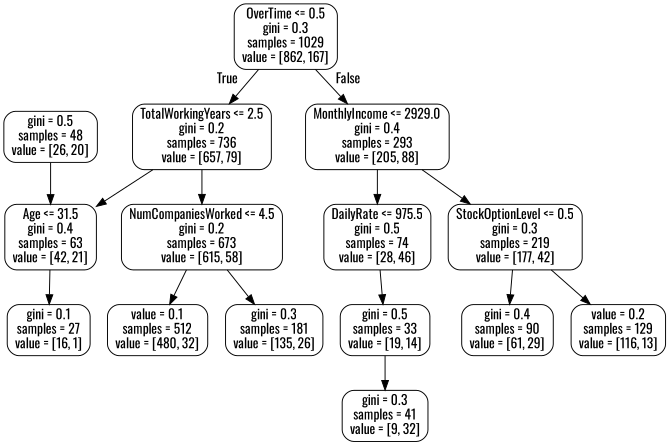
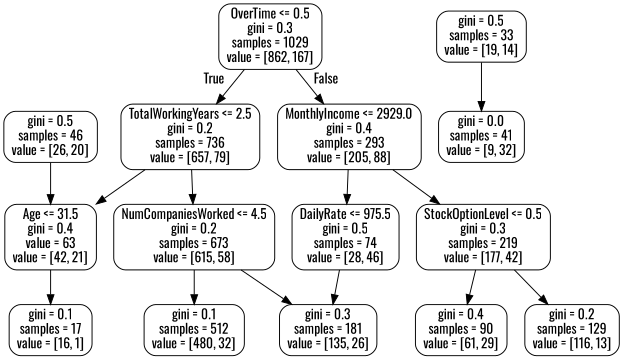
(51, 137) -> (51, 137)
(51, 237) -> (51, 237)
(381, 282) -> (337, 282)
(49, 330) -> (51, 330)
(158, 330) -> (194, 330)
(618, 330) -> (572, 330)
(385, 416) -> (481, 137)
